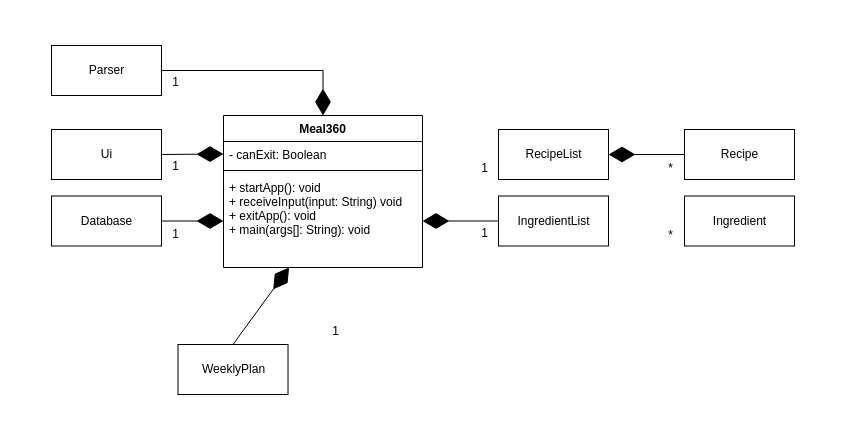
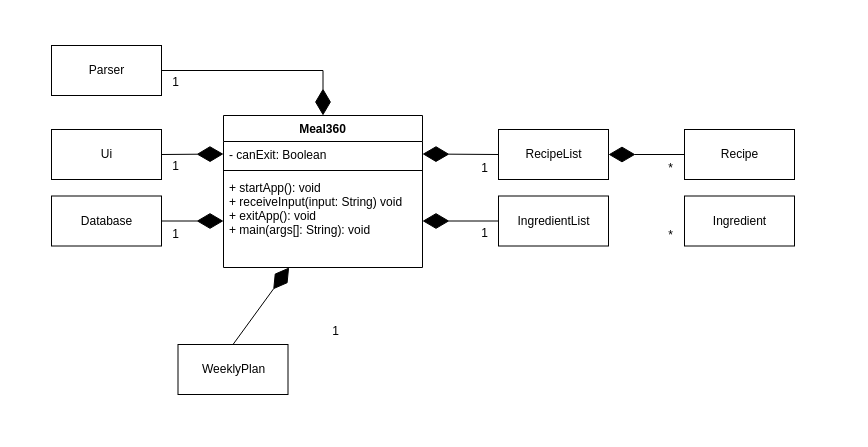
none -> (473, 154)
